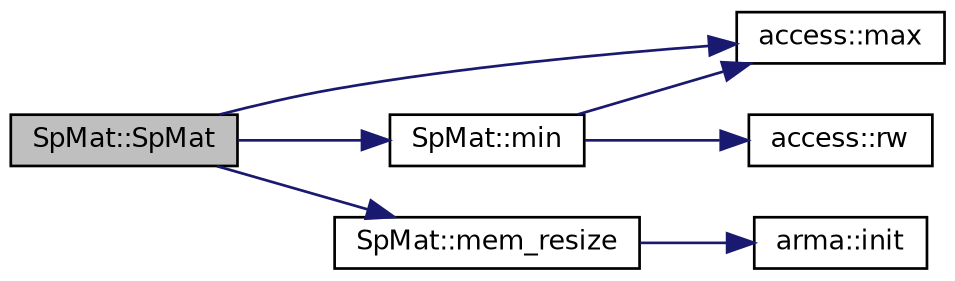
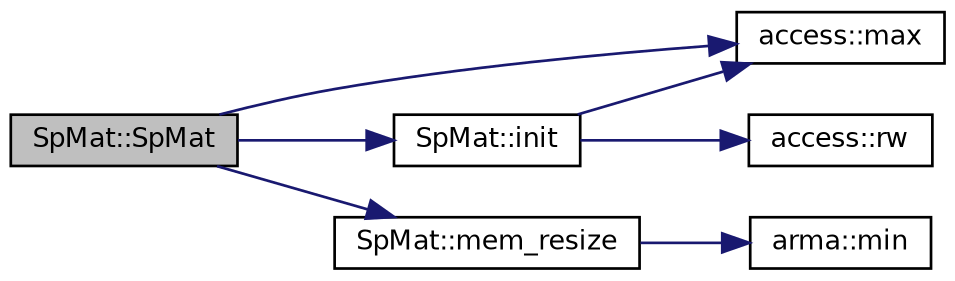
(487, 140) -> (487, 140)
(841, 243) -> (841, 243)
